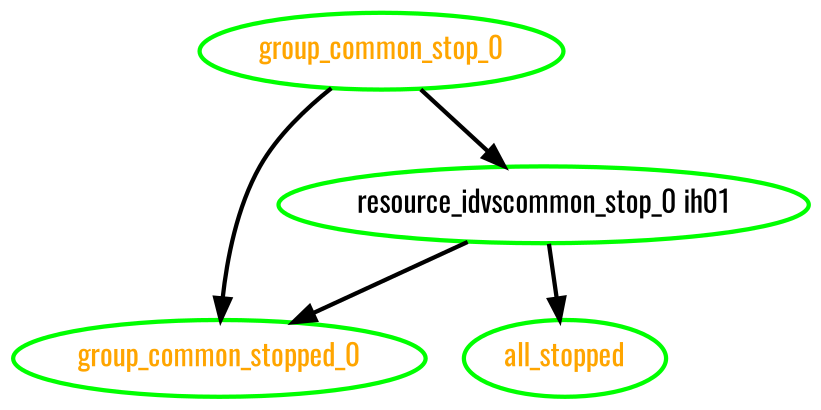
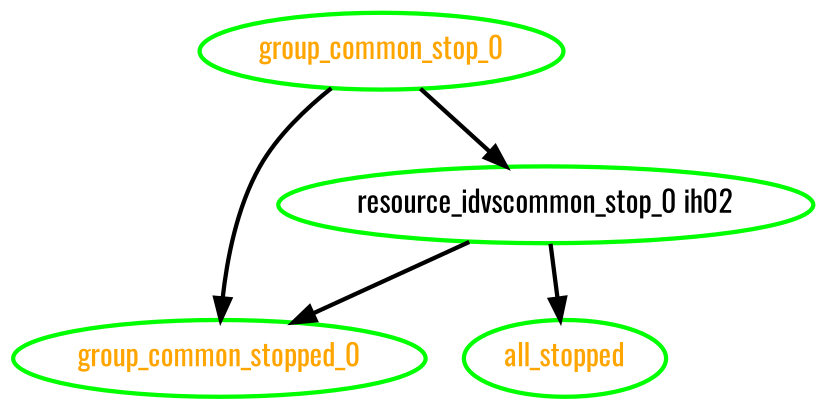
(544, 205) -> (546, 205)
